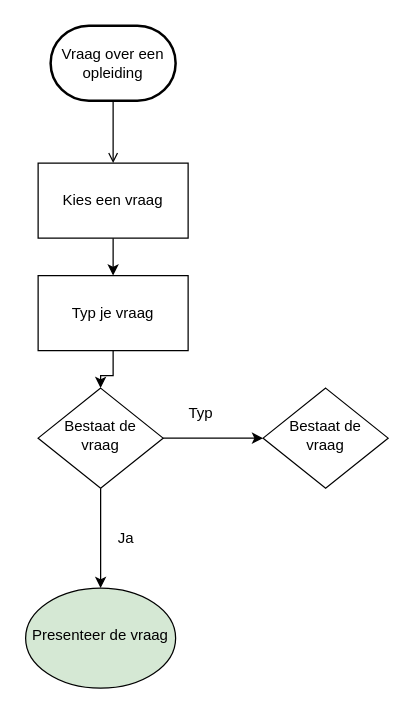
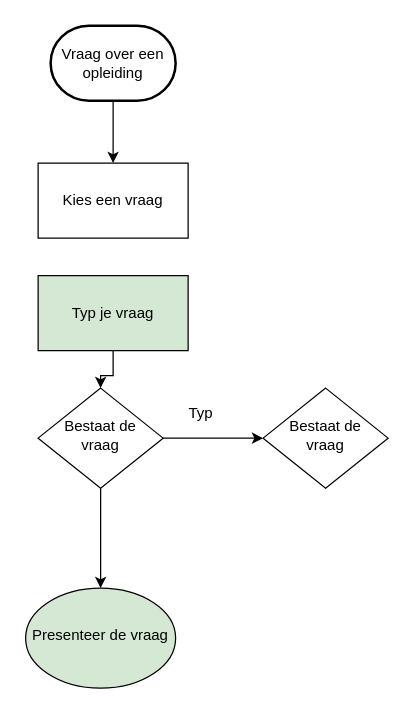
(113, 155) -> (113, 153)
(113, 261) -> none
(113, 313) -> (113, 313)
(126, 538) -> none
